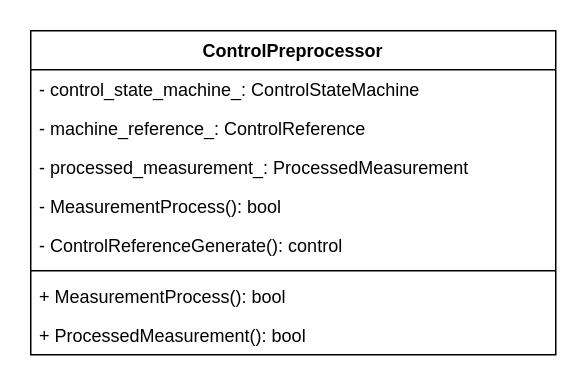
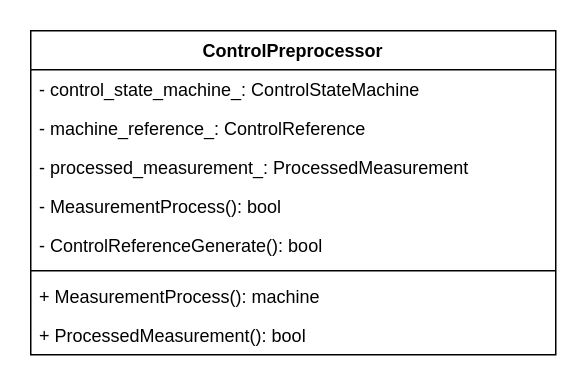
(214, 246) -> (199, 246)
(171, 297) -> (186, 297)
